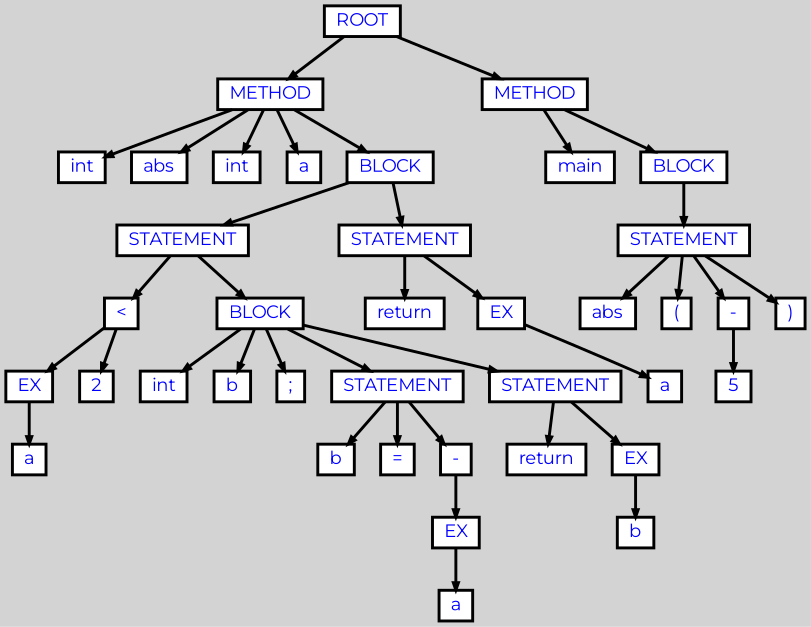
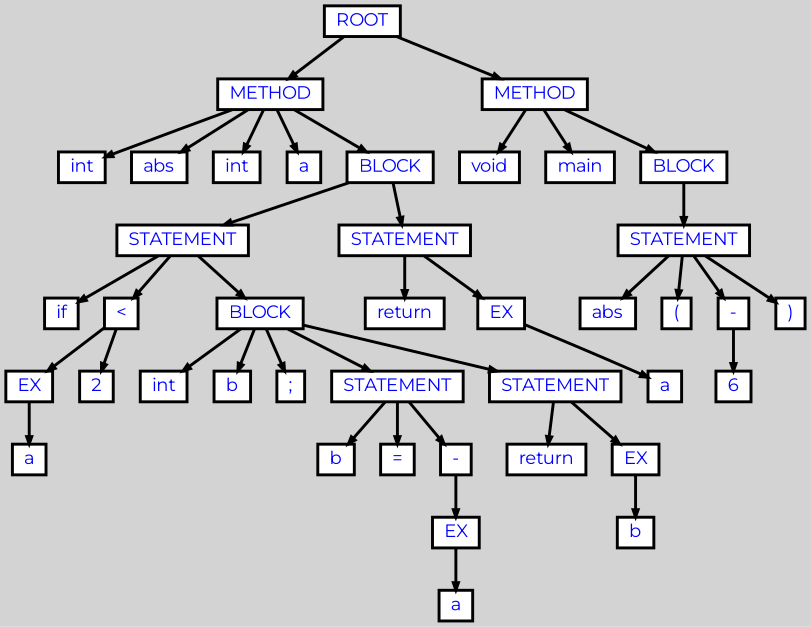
none -> (489, 167)
none -> (61, 313)
(733, 386) -> (733, 386)
